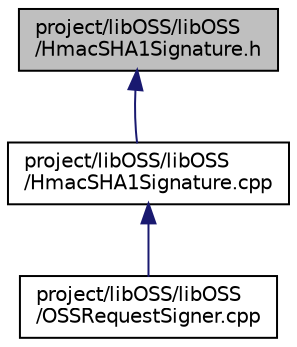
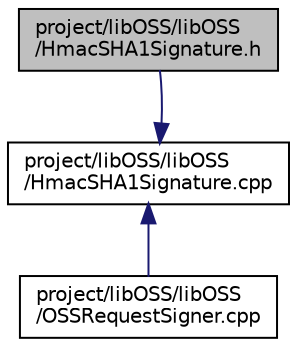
(135, 117) -> (162, 97)
